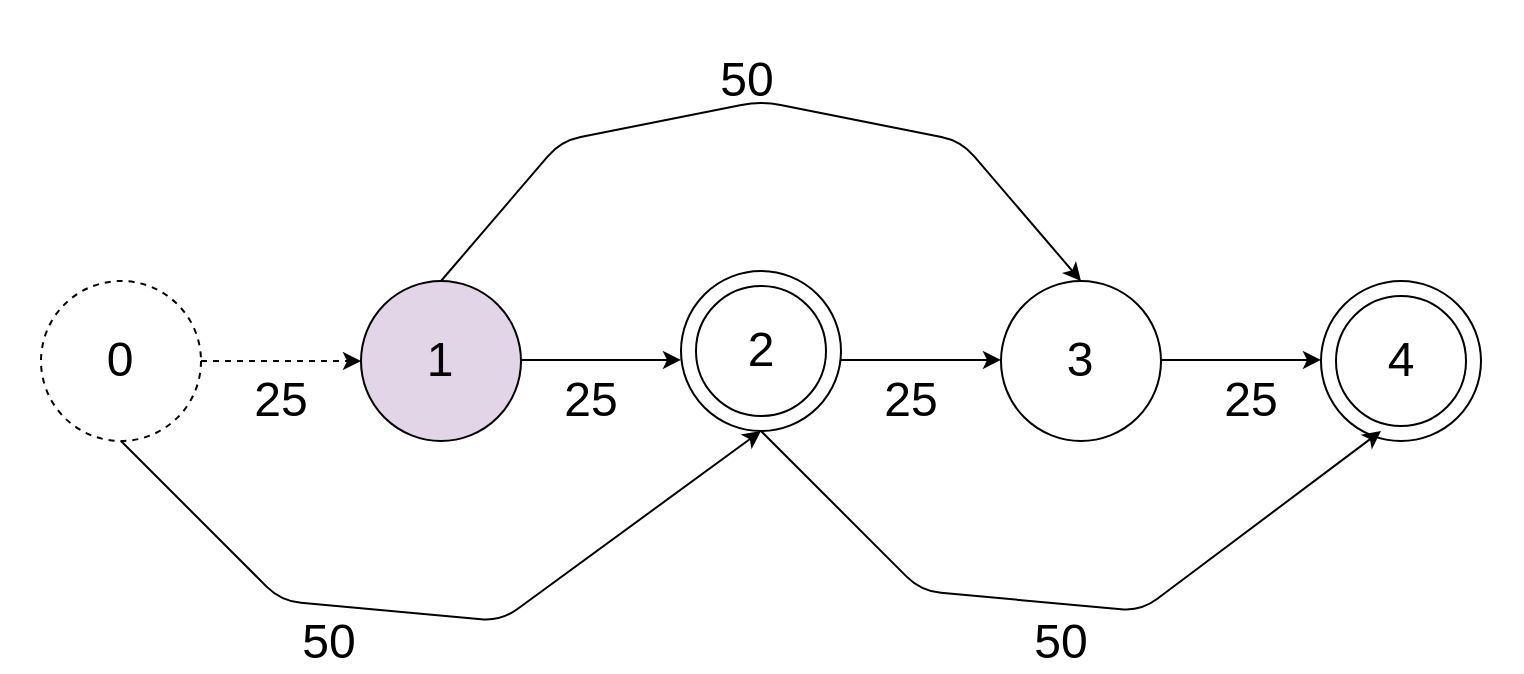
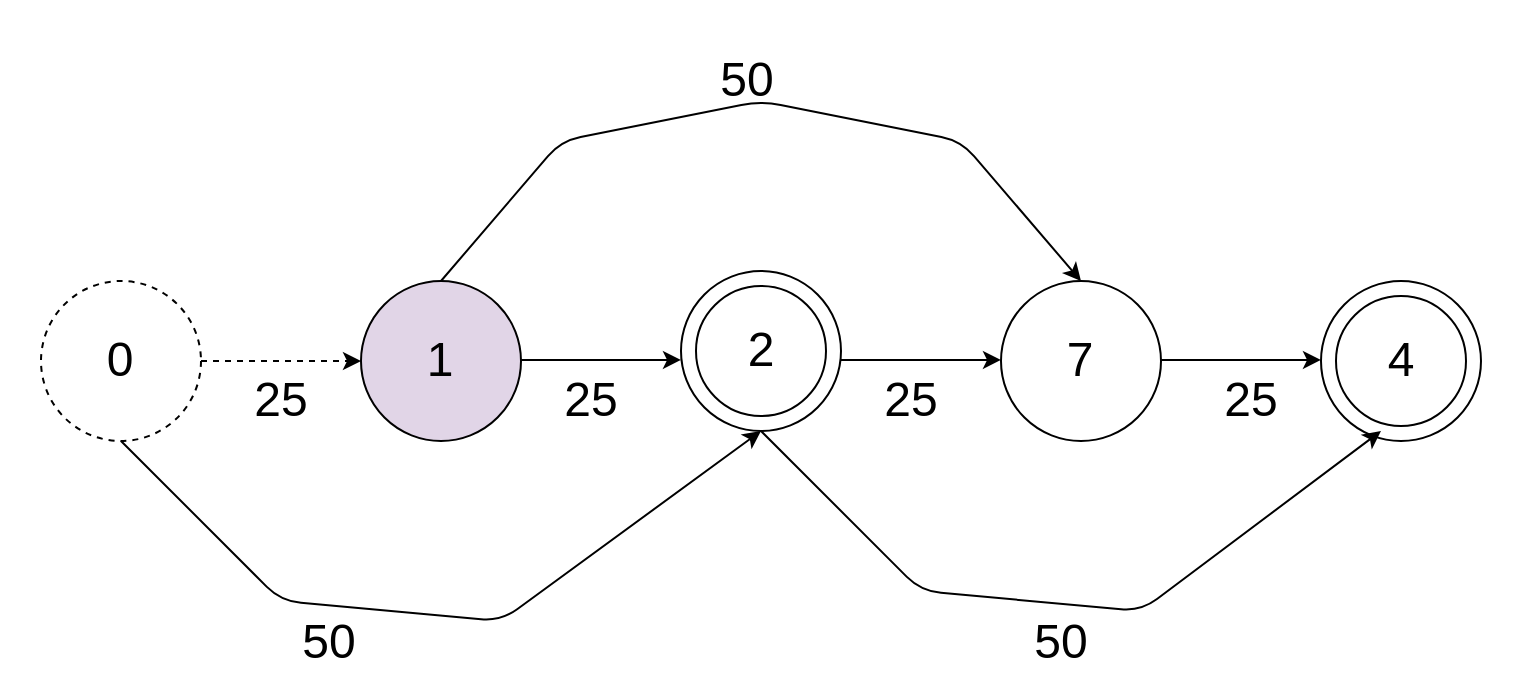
(1081, 361) -> (1081, 361)
